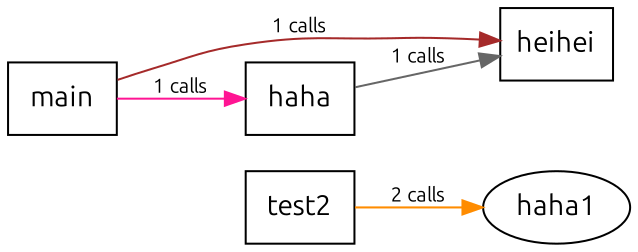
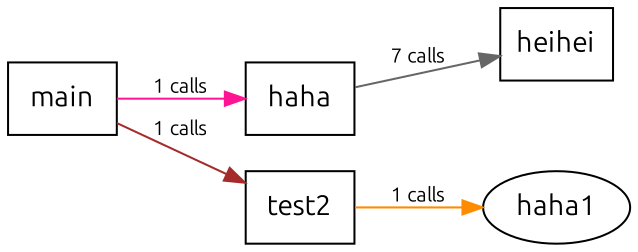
(296, 39) -> (172, 149)
(419, 57) -> (419, 57)
(419, 196) -> (419, 196)
